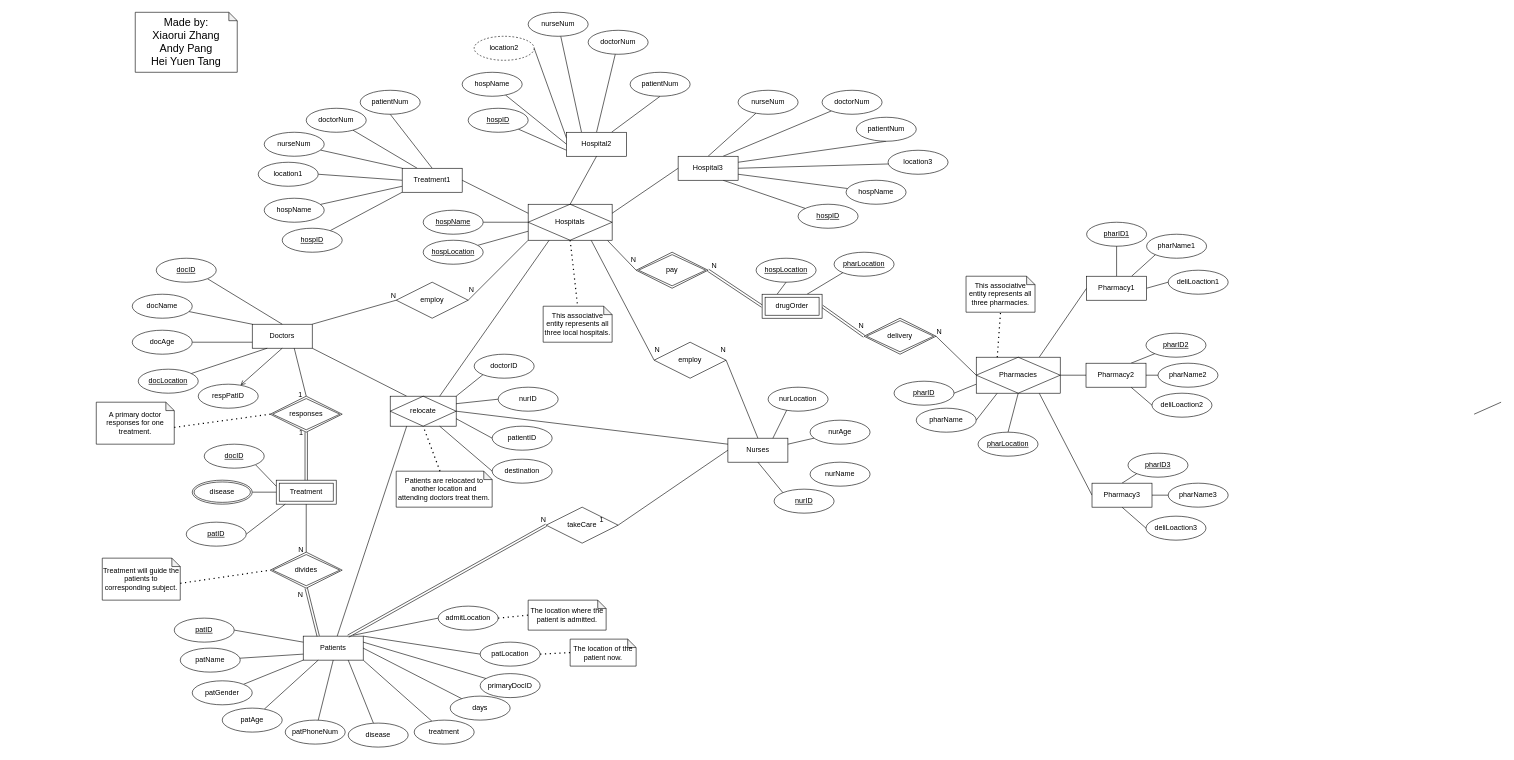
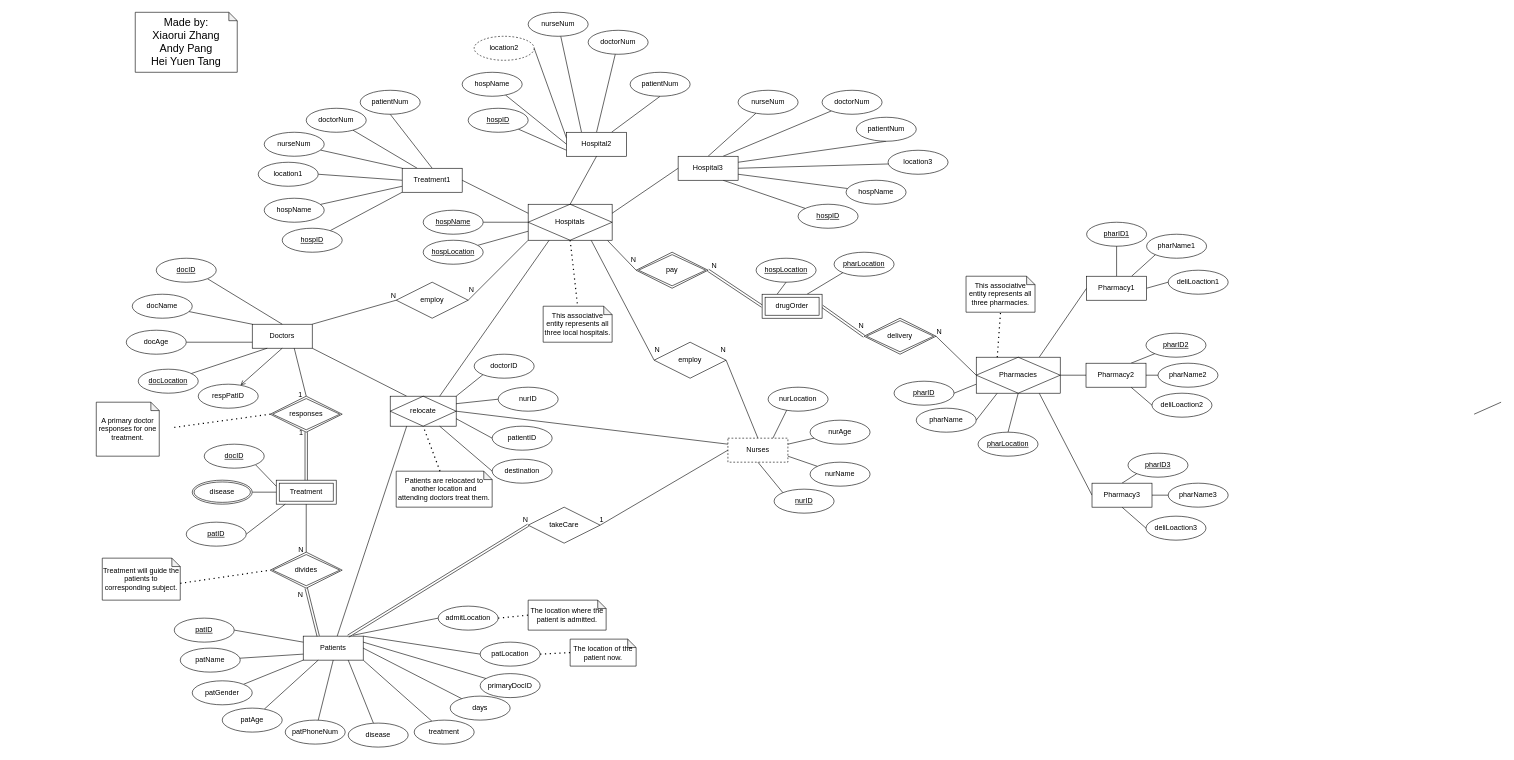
(162, 342) -> (156, 342)
(135, 423) -> (128, 429)
(758, 450) -> (758, 450)
none -> (802, 461)
(582, 525) -> (564, 525)
